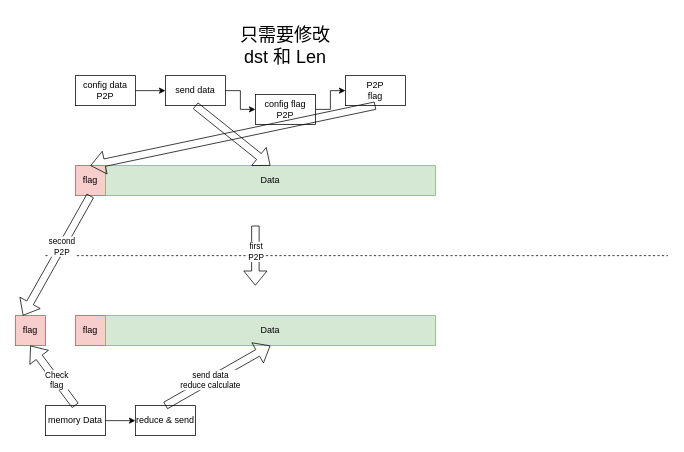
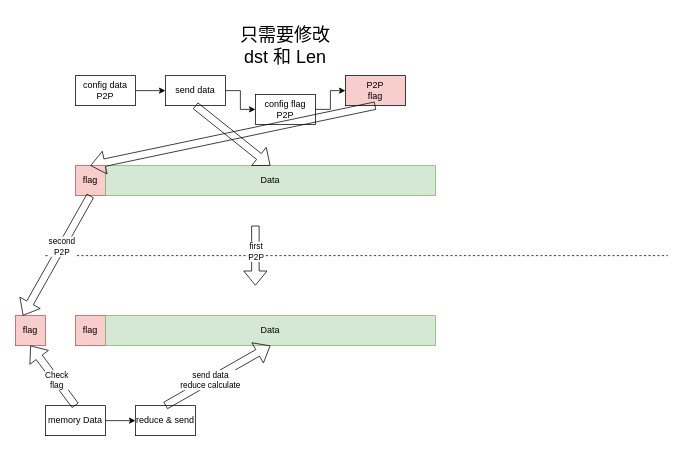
(375, 90) -> (375, 90)
